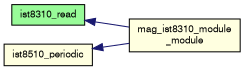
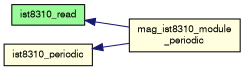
(185, 35) -> (185, 35)
(48, 55) -> (48, 55)
